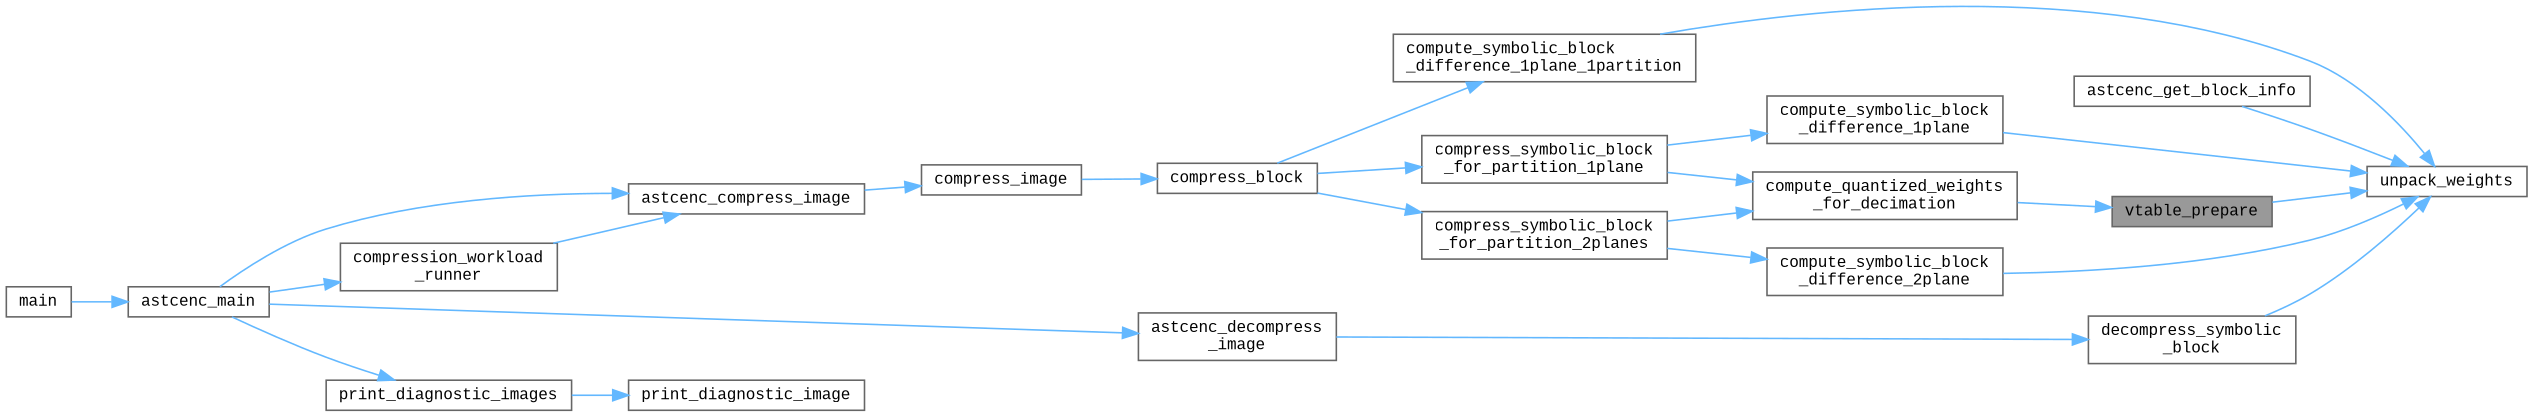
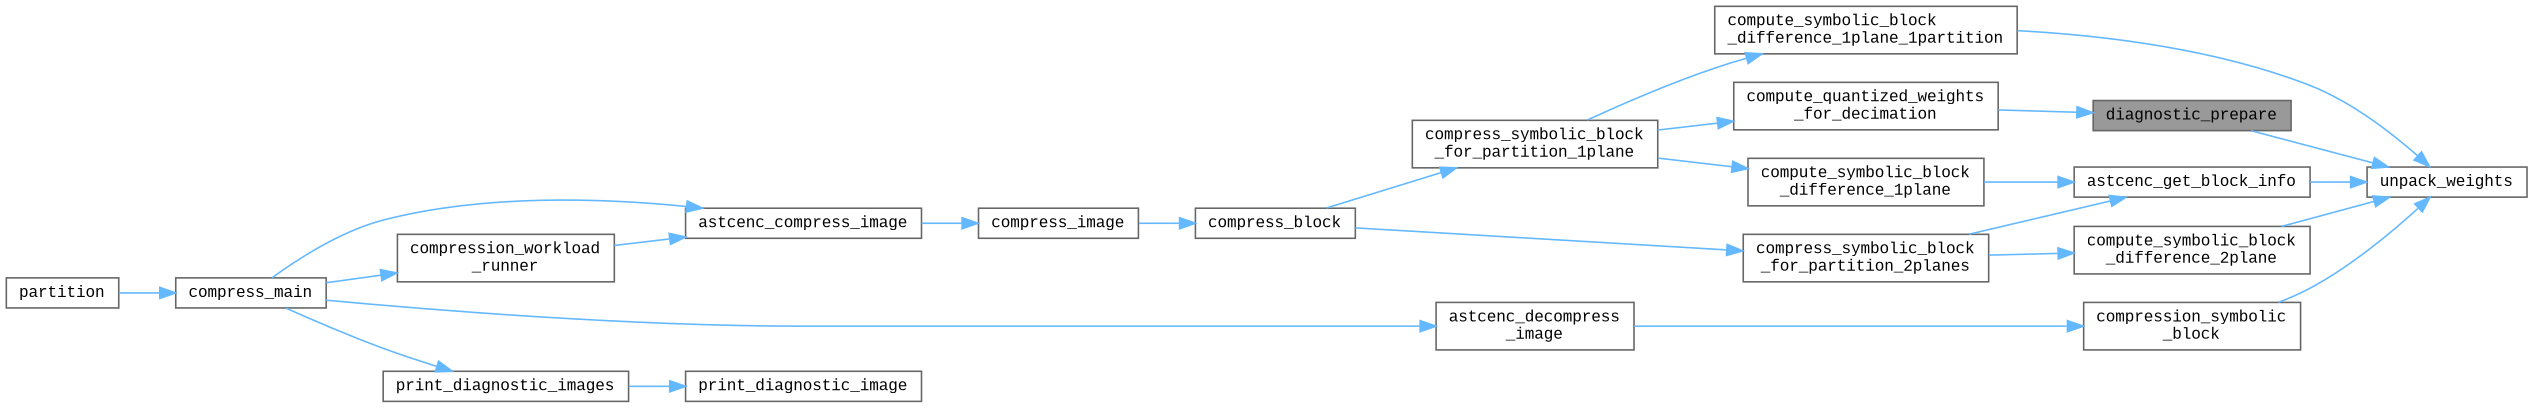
(1373, 125) -> (1666, 86)
(2177, 152) -> (2021, 182)
(2192, 212) -> (2192, 116)
(1702, 217) -> (2039, 218)
(39, 302) -> (63, 293)
(199, 302) -> (251, 293)
(2192, 340) -> (2192, 326)
